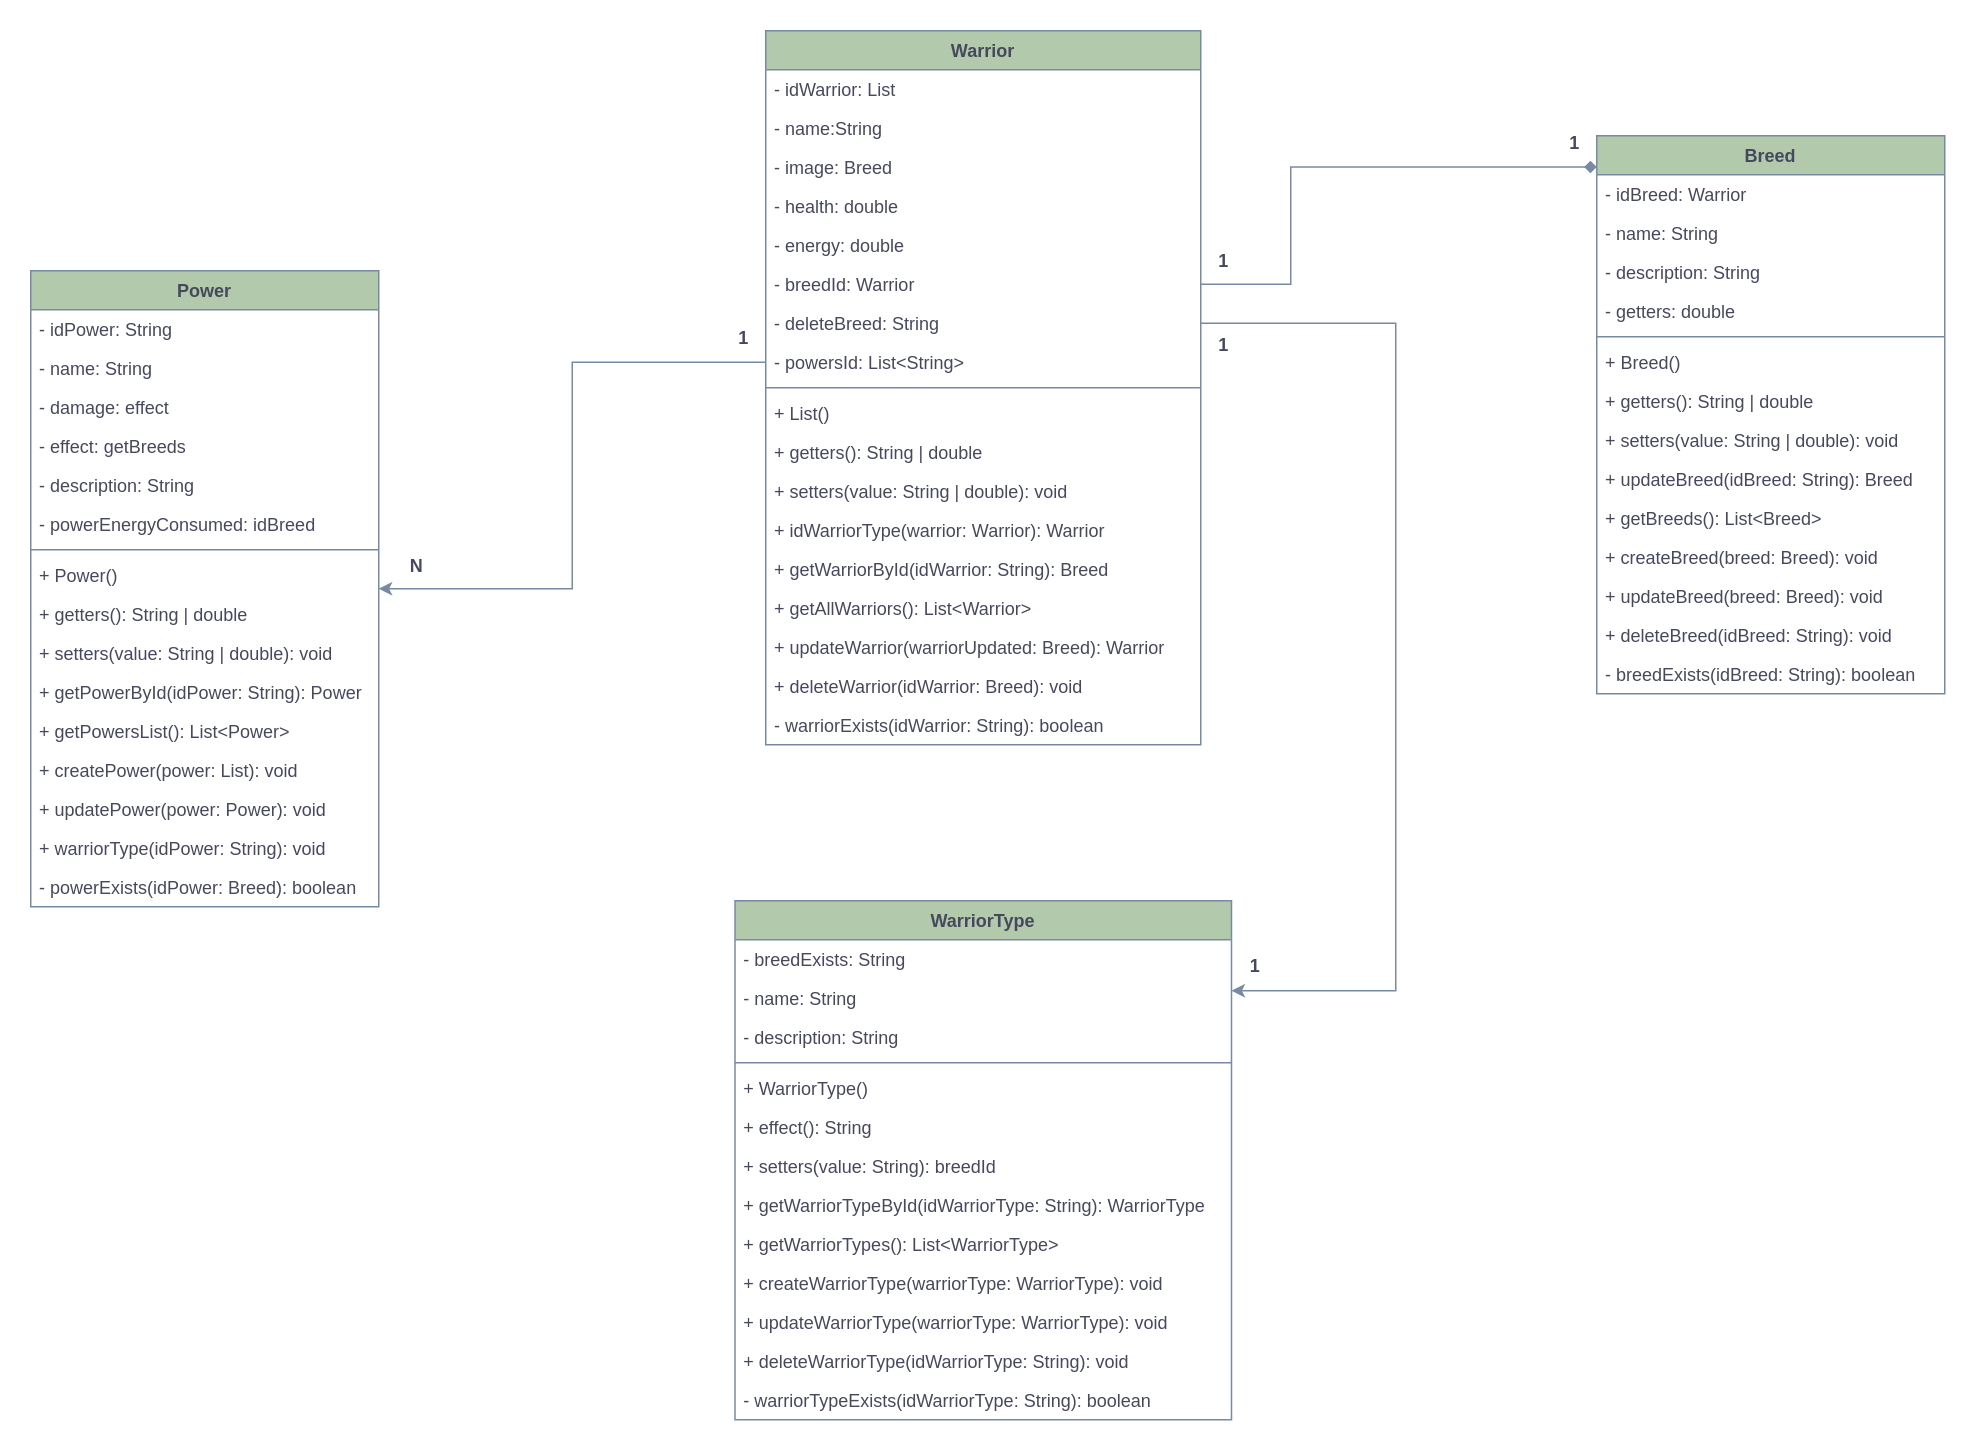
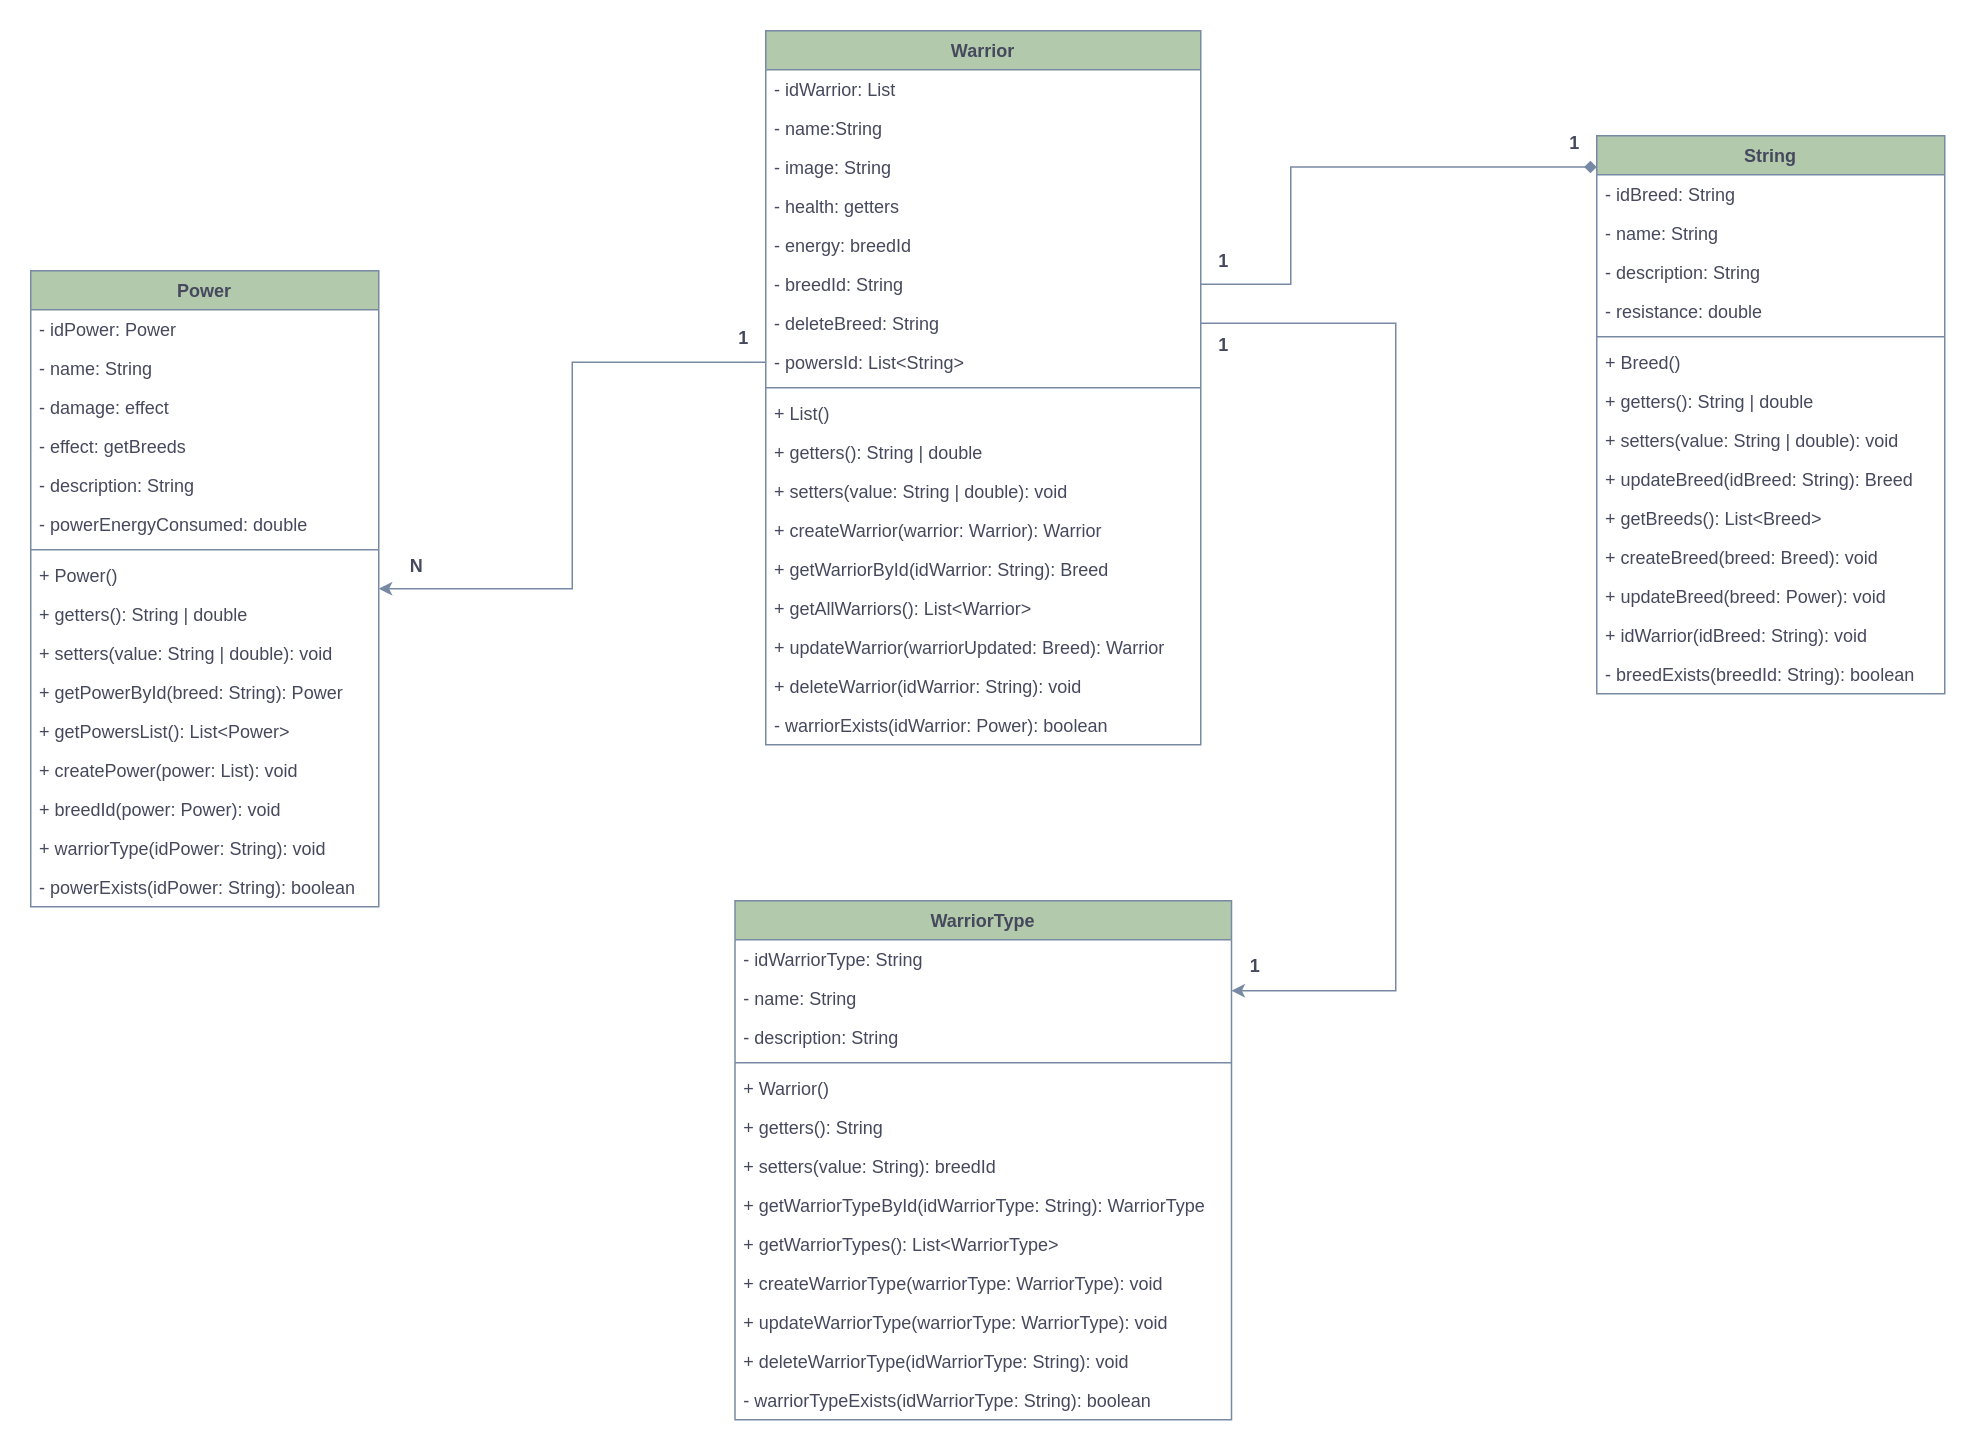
(1770, 156) -> (1770, 156)
(838, 168) -> (840, 168)
(1686, 195) -> (1681, 195)
(845, 207) -> (853, 207)
(848, 246) -> (855, 246)
(858, 285) -> (853, 285)
(1684, 312) -> (1696, 312)
(115, 330) -> (113, 330)
(183, 525) -> (178, 525)
(962, 531) -> (965, 531)
(1760, 597) -> (1760, 597)
(1768, 636) -> (1755, 636)
(1781, 675) -> (1783, 675)
(947, 687) -> (950, 687)
(216, 693) -> (209, 693)
(965, 726) -> (962, 726)
(194, 810) -> (173, 810)
(212, 888) -> (215, 888)
(840, 960) -> (847, 960)
(814, 1089) -> (794, 1089)
(825, 1128) -> (830, 1128)
